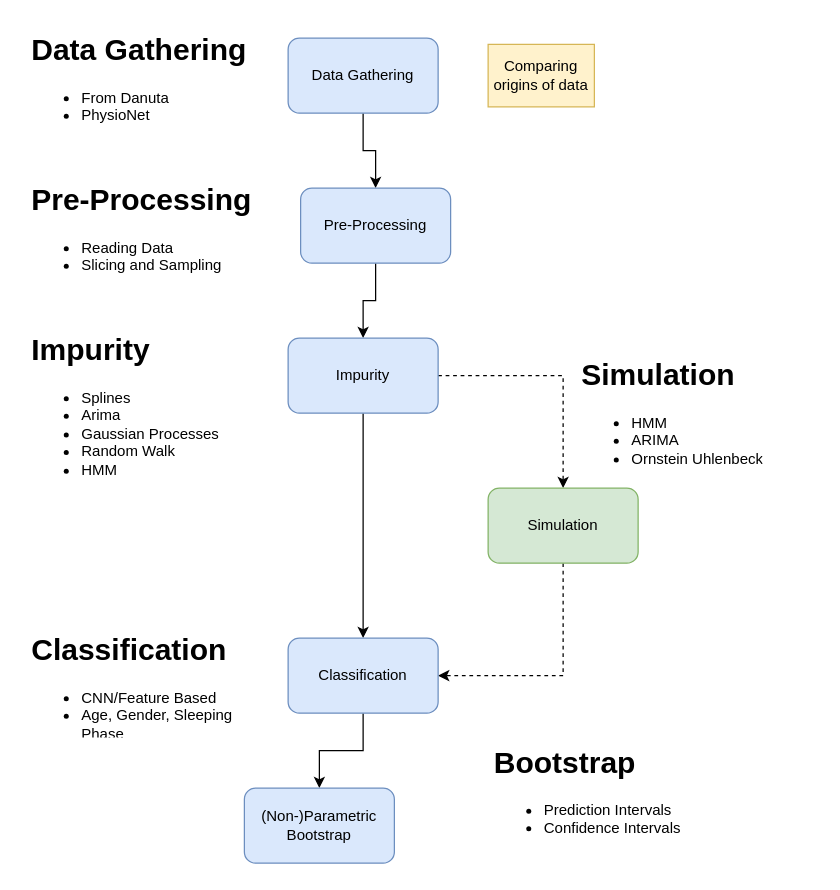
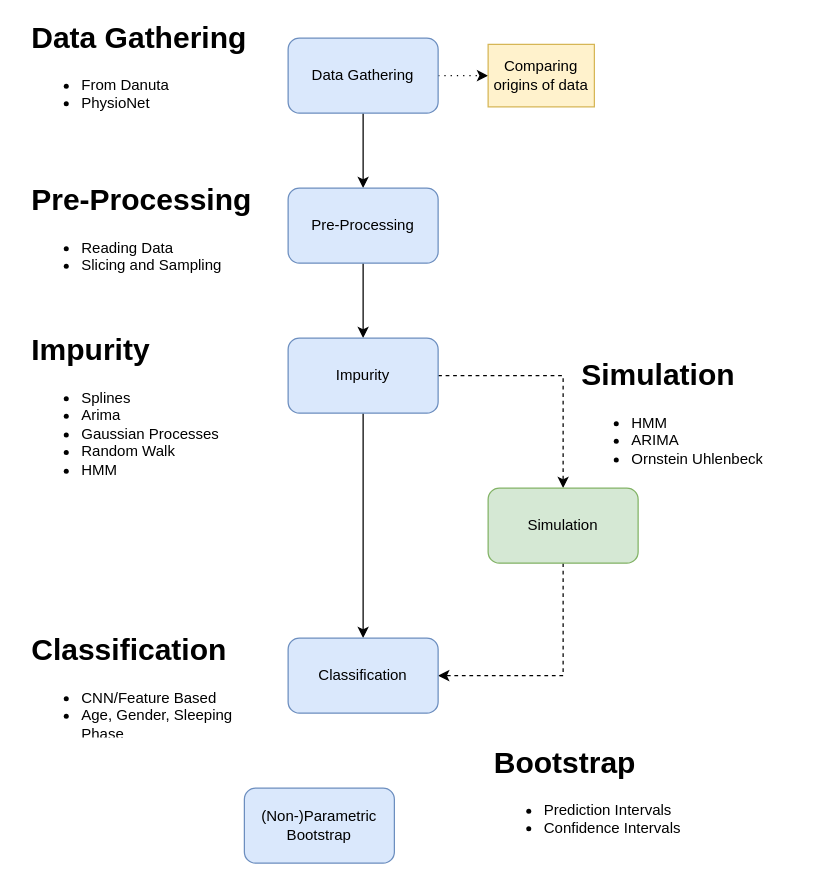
(144, 76) -> (144, 63)
none -> (461, 76)
(376, 226) -> (363, 226)
(346, 751) -> none
